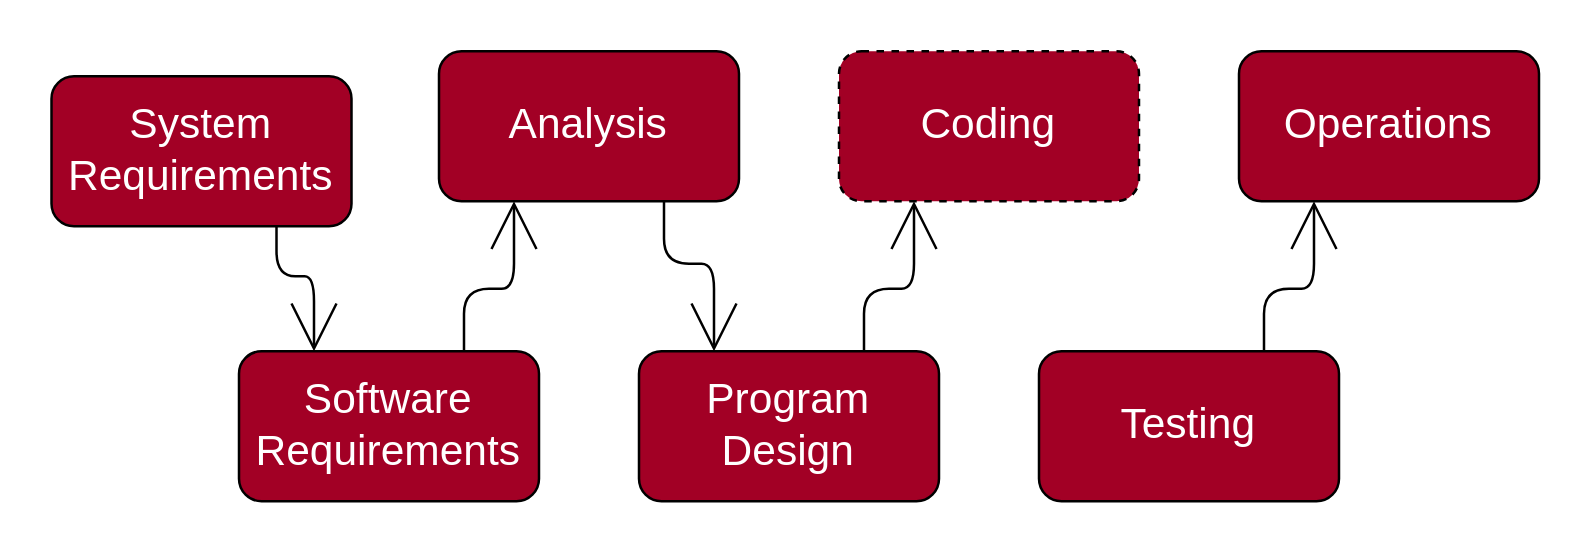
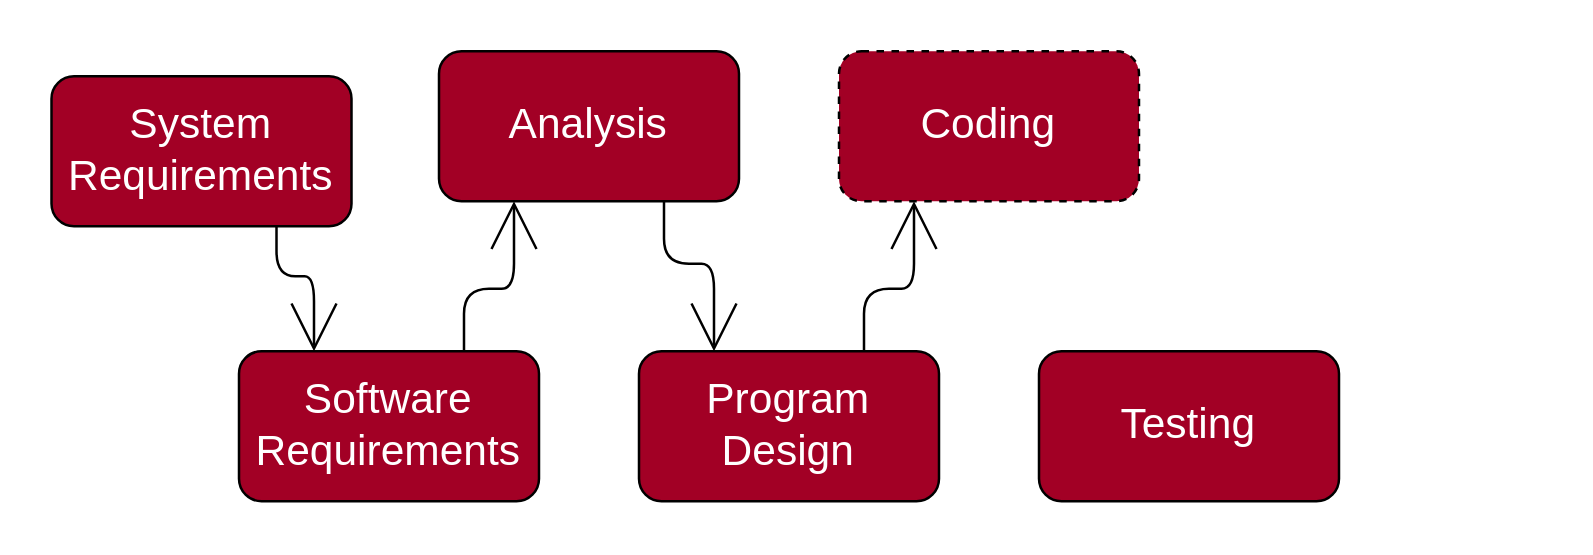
(1389, 126) -> none
(1300, 289) -> none
